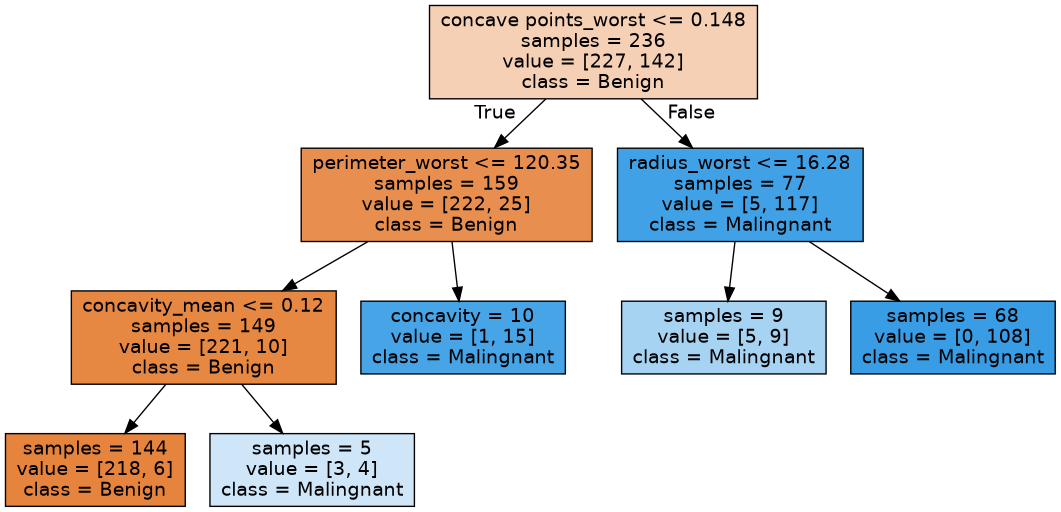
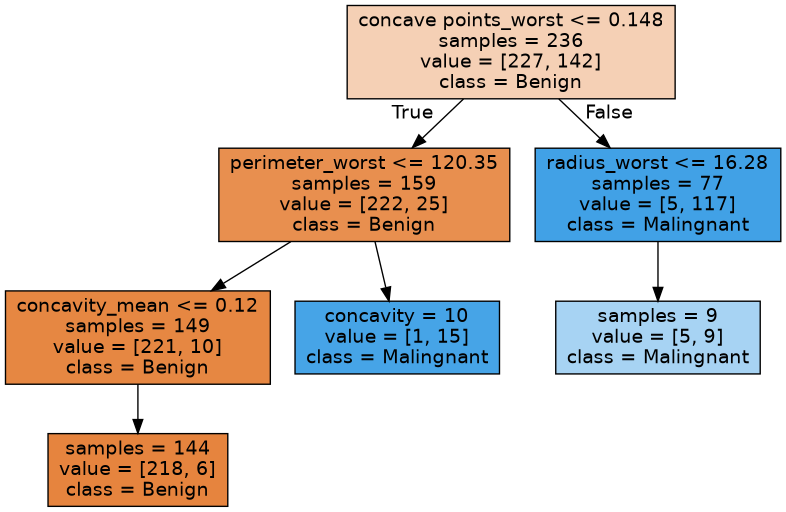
(953, 338) -> none
(312, 470) -> none
